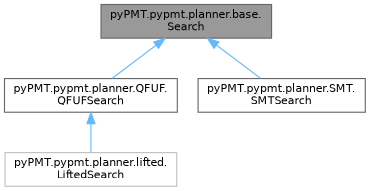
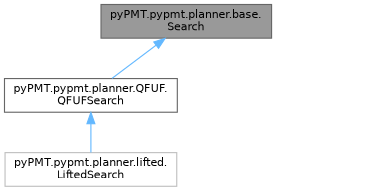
(282, 95) -> none
